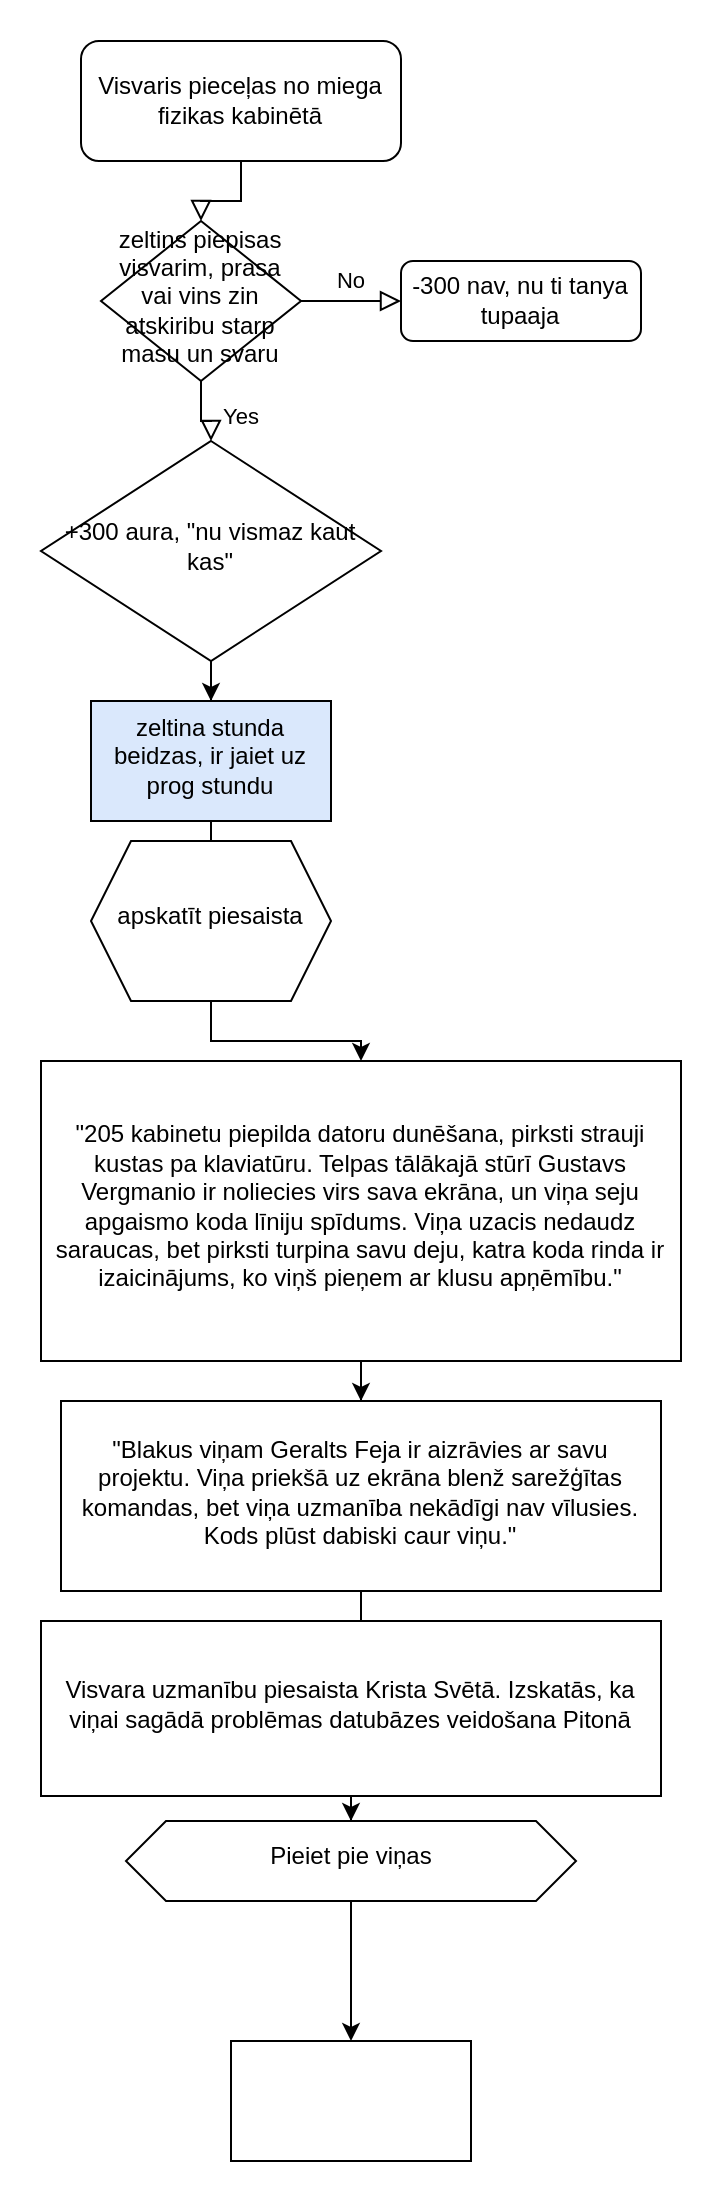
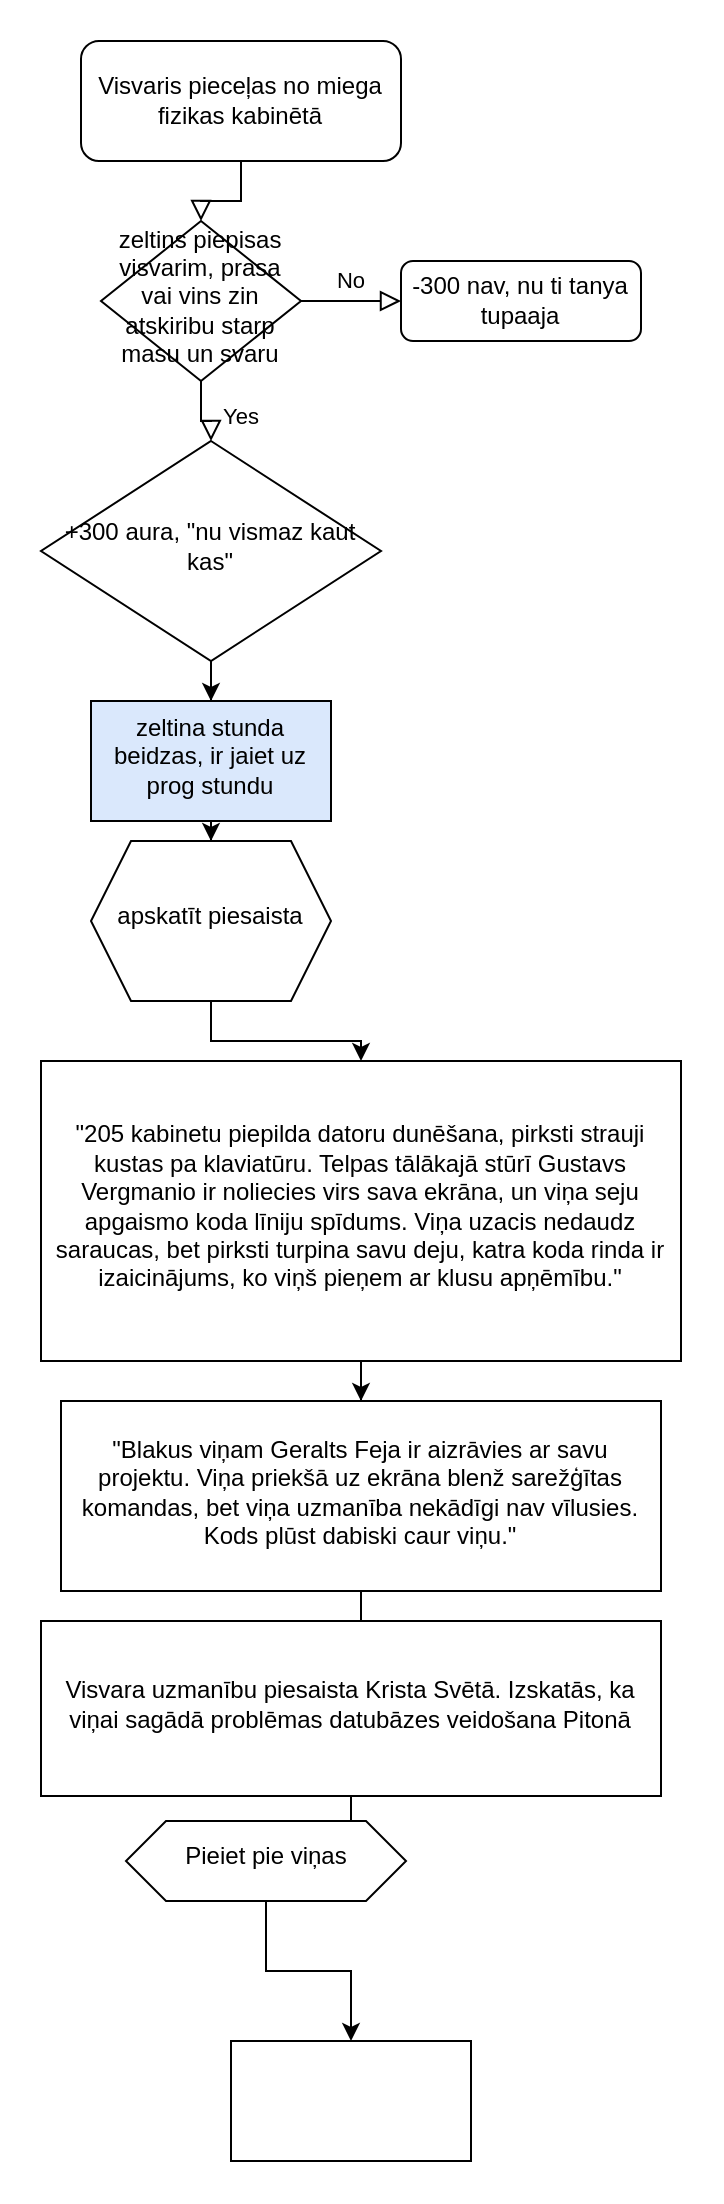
(211, 831) -> (211, 826)
(351, 1861) -> (266, 1861)
